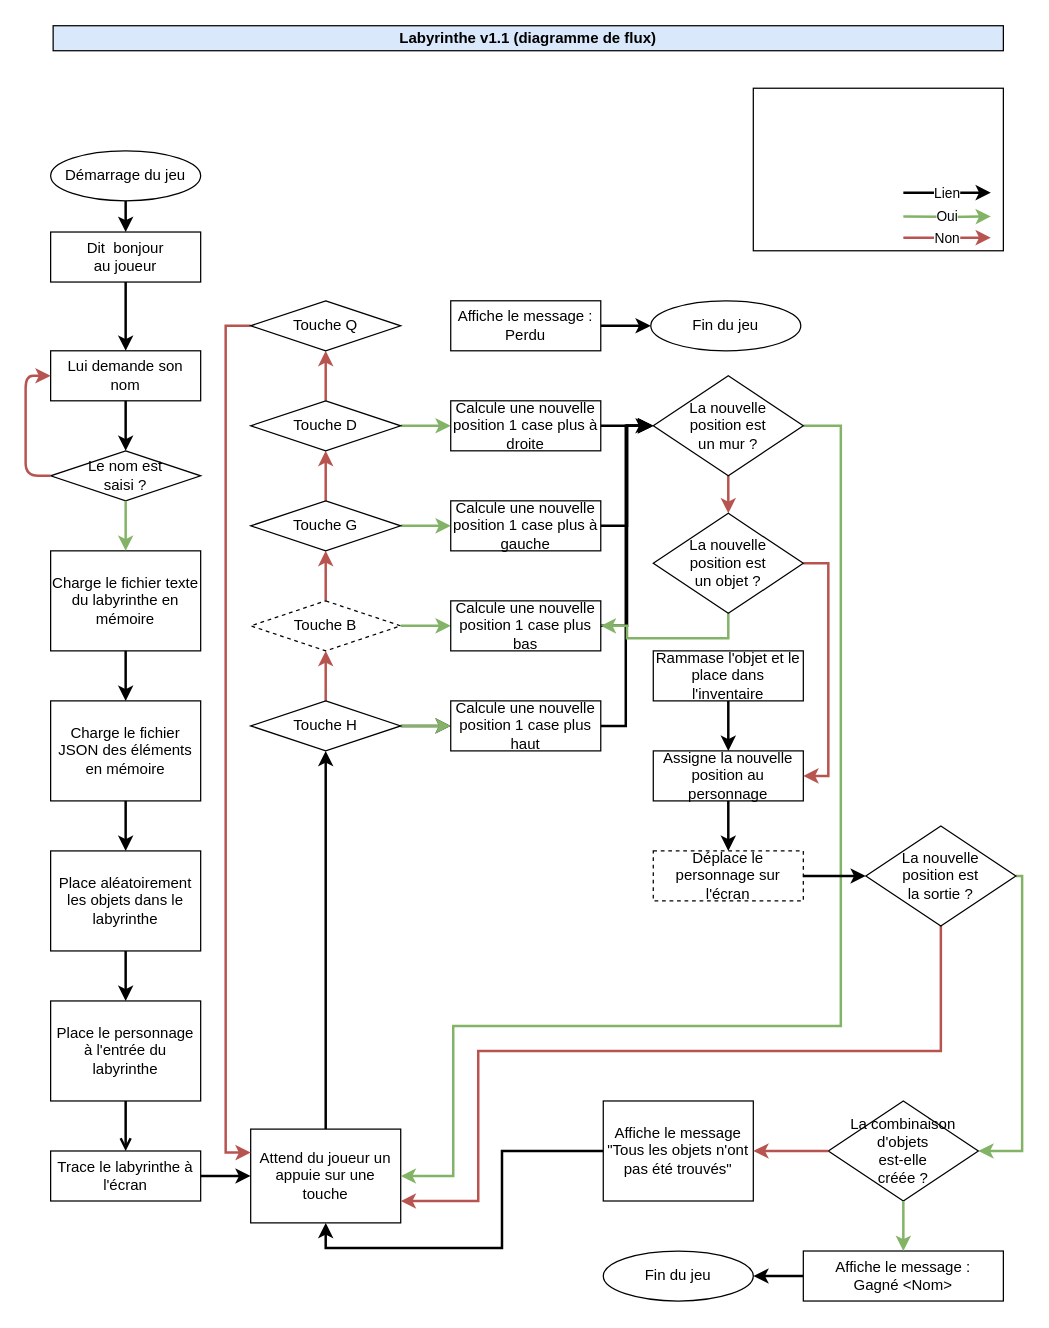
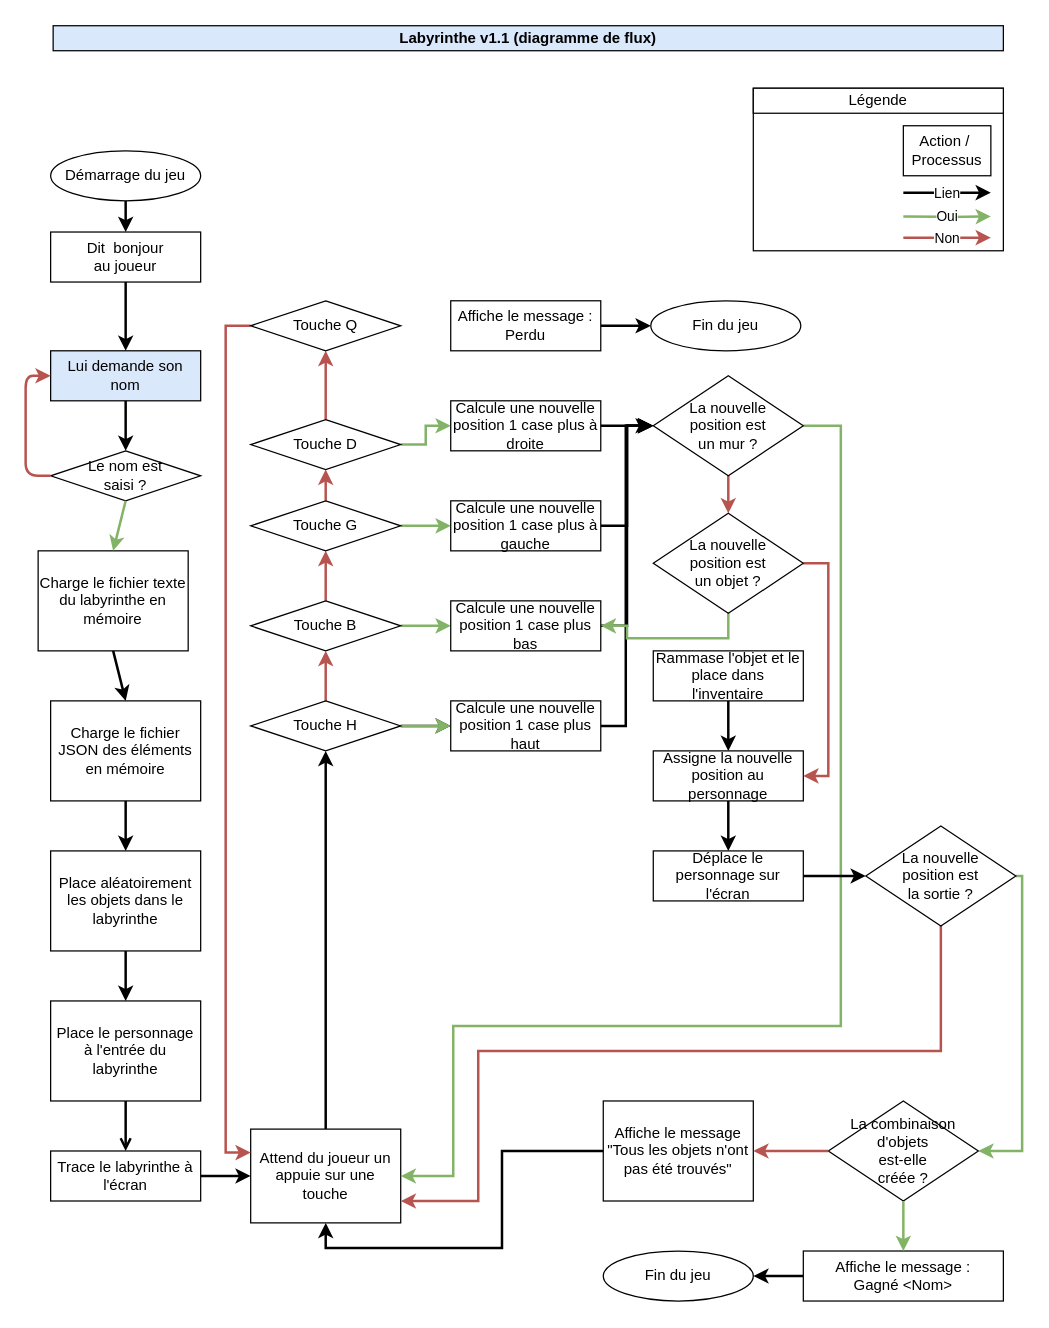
none -> (878, 101)
none -> (947, 151)
(126, 376) -> (126, 376)
(326, 426) -> (326, 444)
(126, 601) -> (113, 601)
(326, 626) -> (326, 626)
(728, 876) -> (728, 876)
